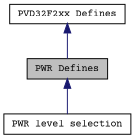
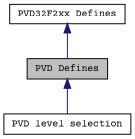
(67, 69) -> (67, 69)
(67, 124) -> (67, 124)
